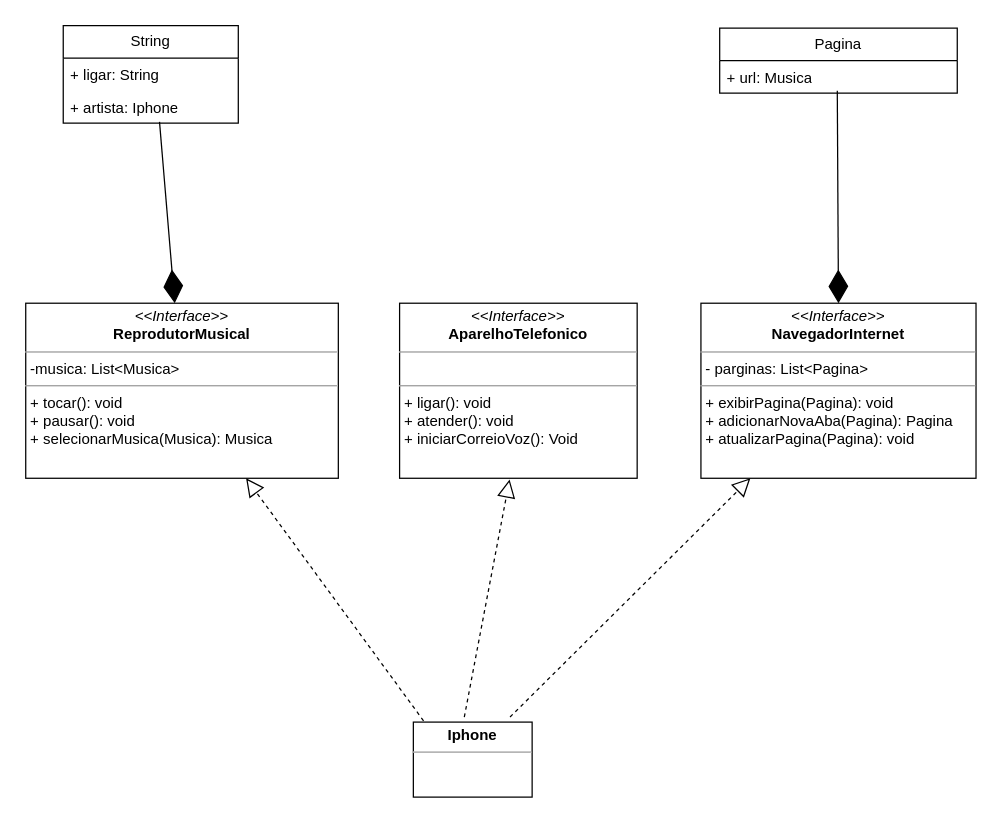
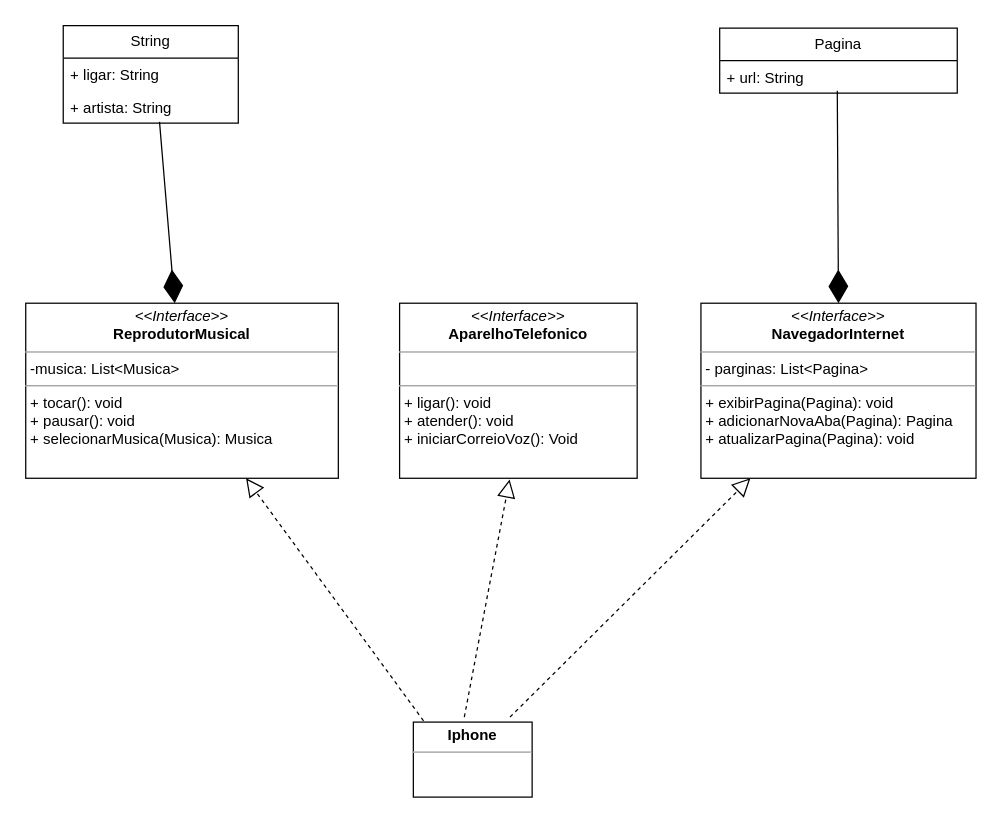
(772, 78) -> (772, 78)
(134, 108) -> (132, 108)
